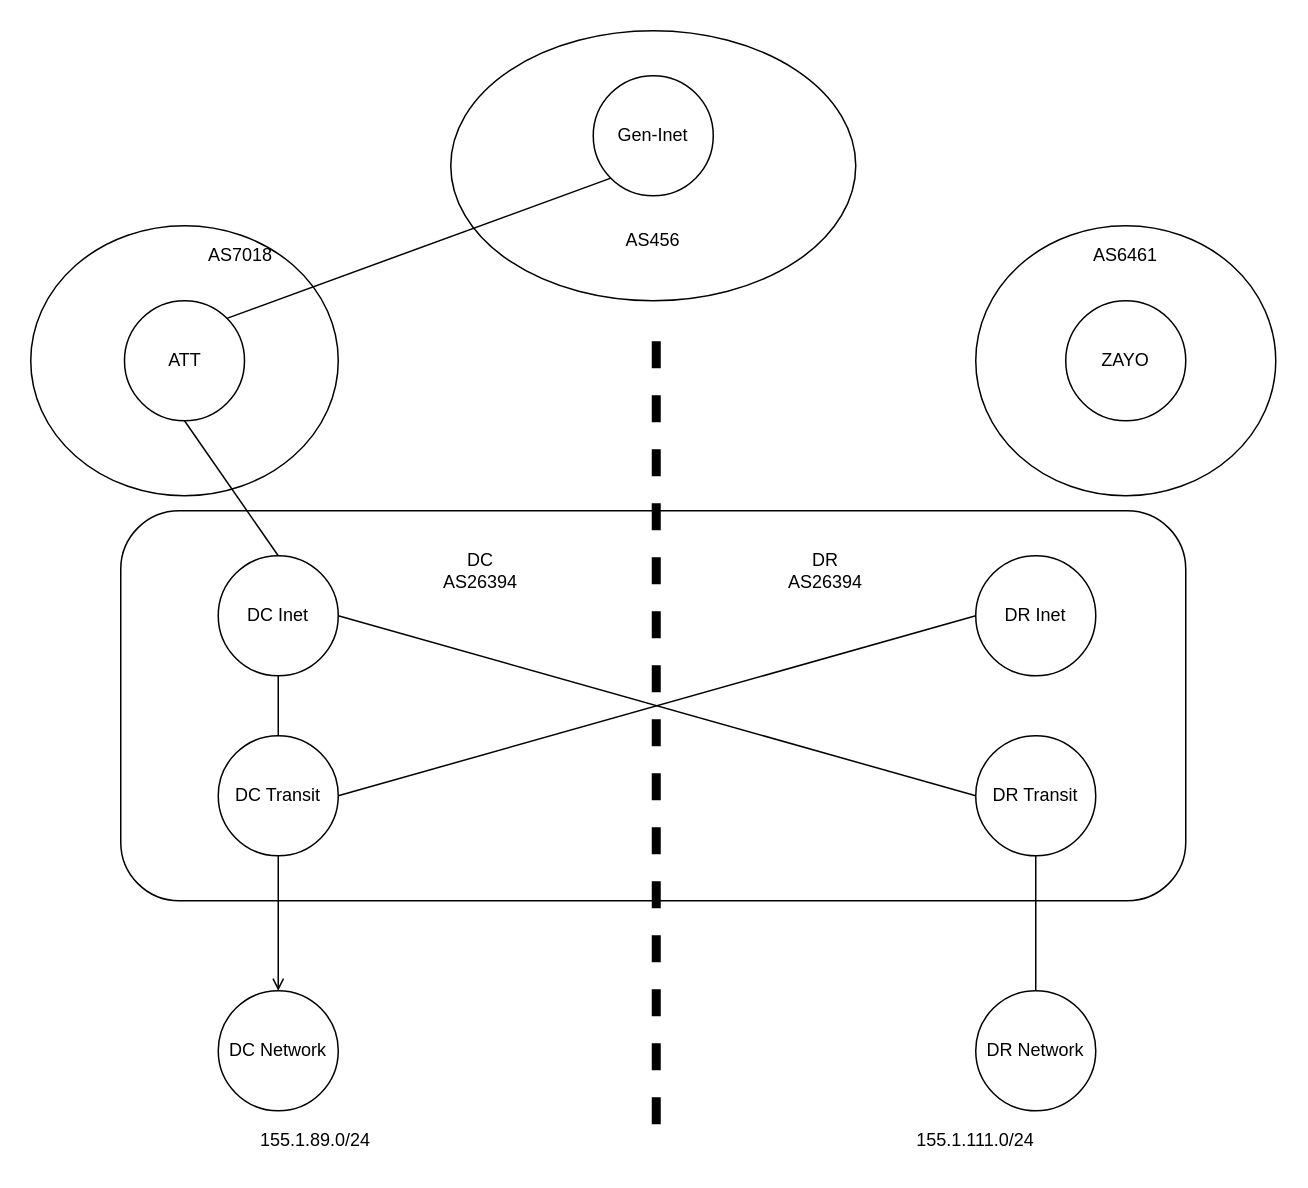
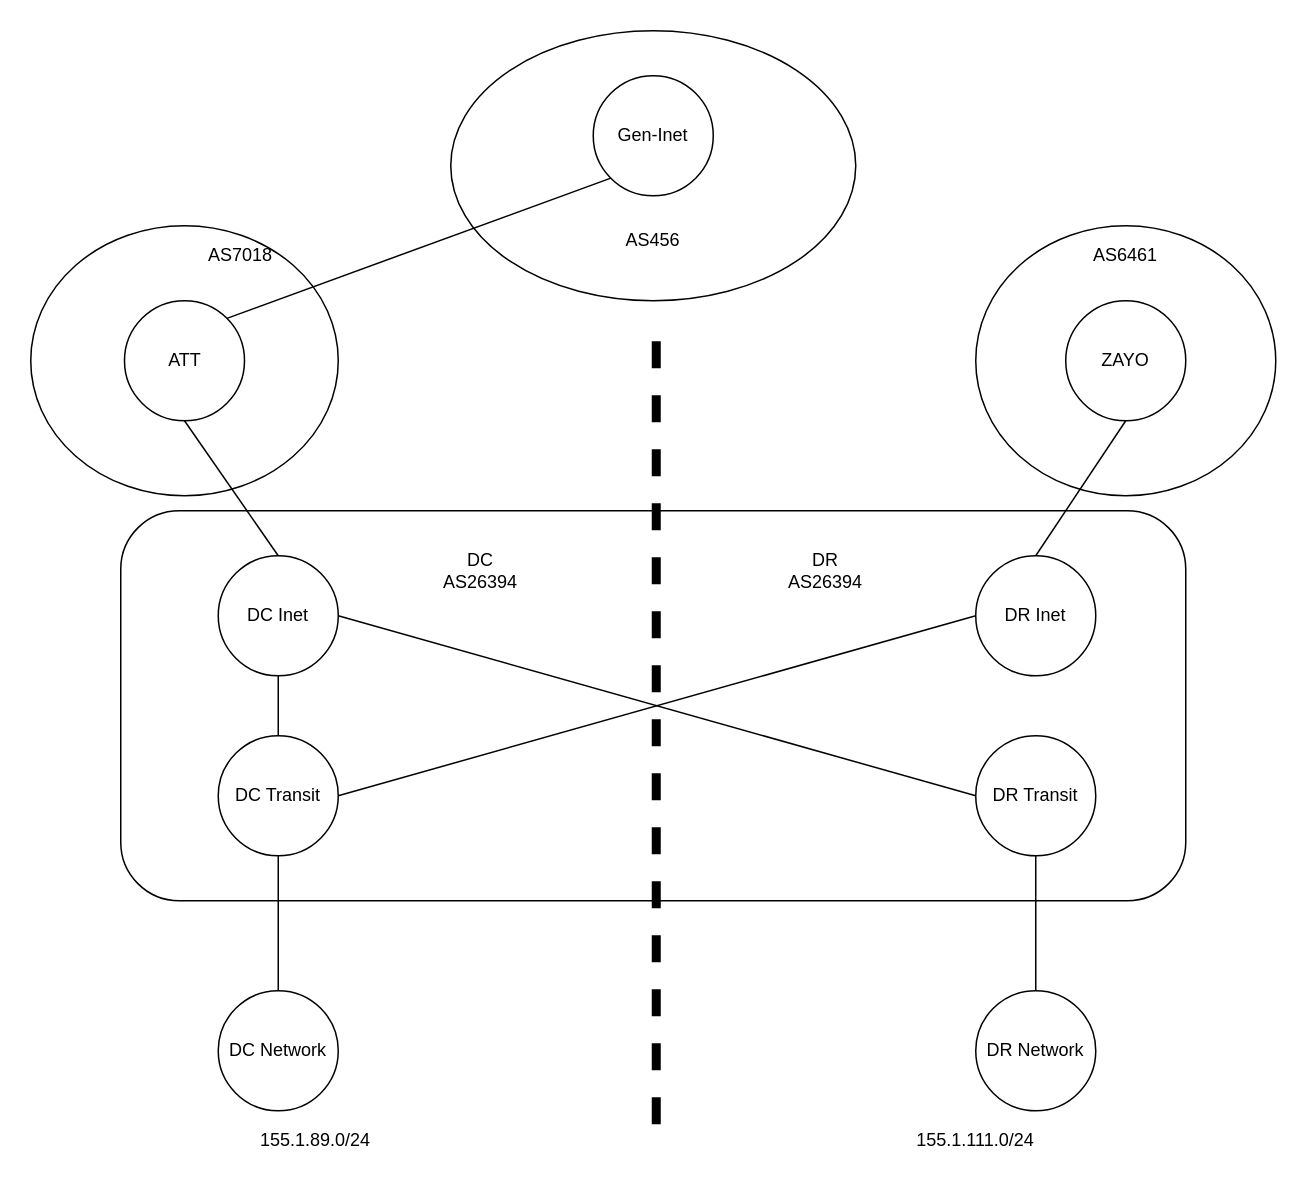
none -> (1081, 488)
(278, 984) -> (278, 985)
